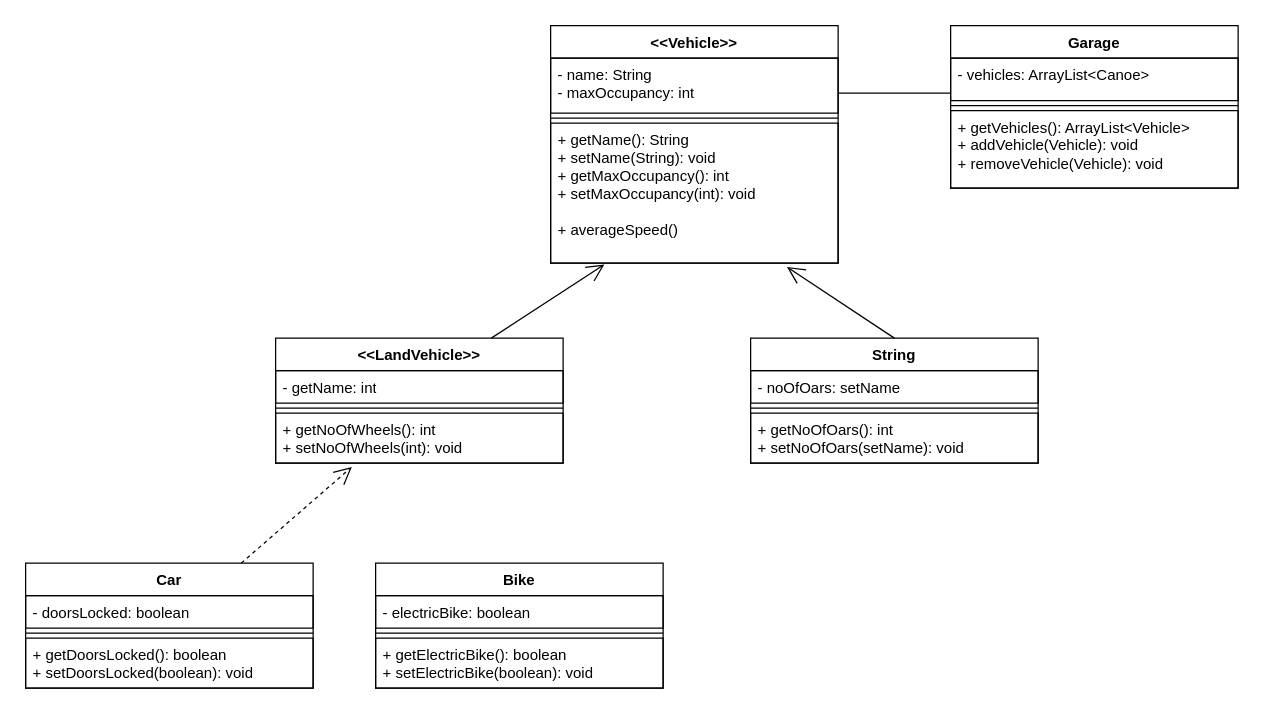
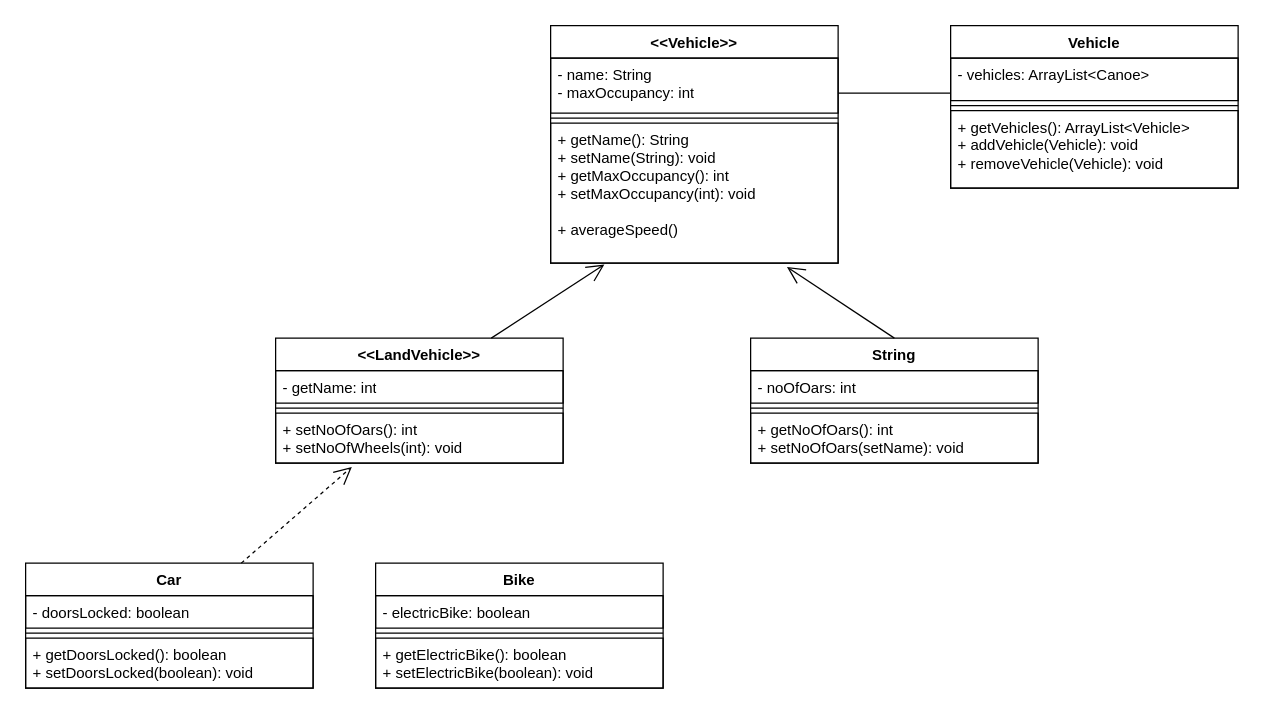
(1094, 43) -> (1094, 43)
(832, 388) -> (813, 388)
(381, 440) -> (381, 440)
